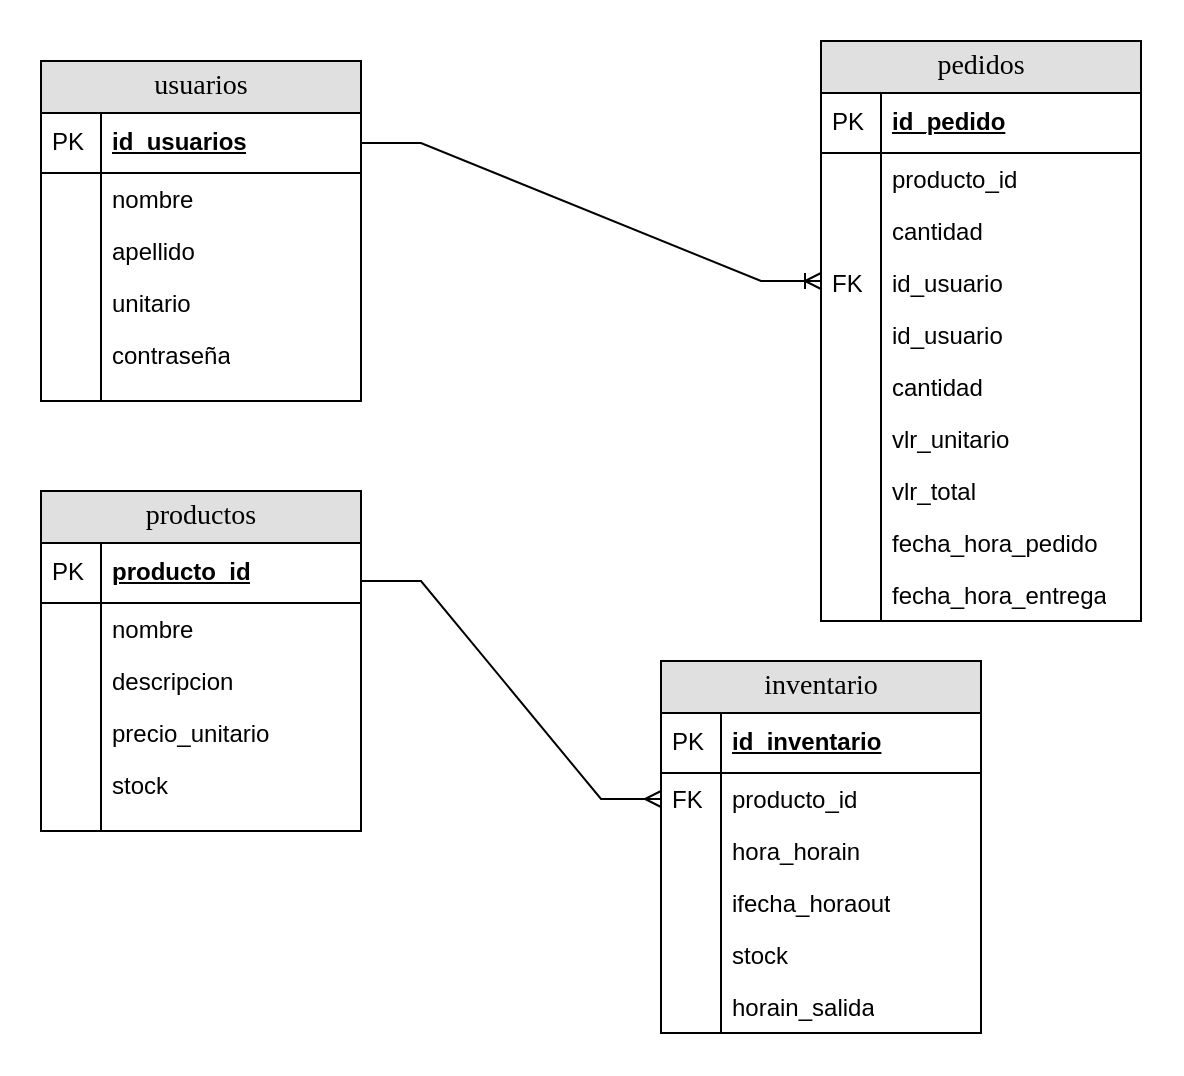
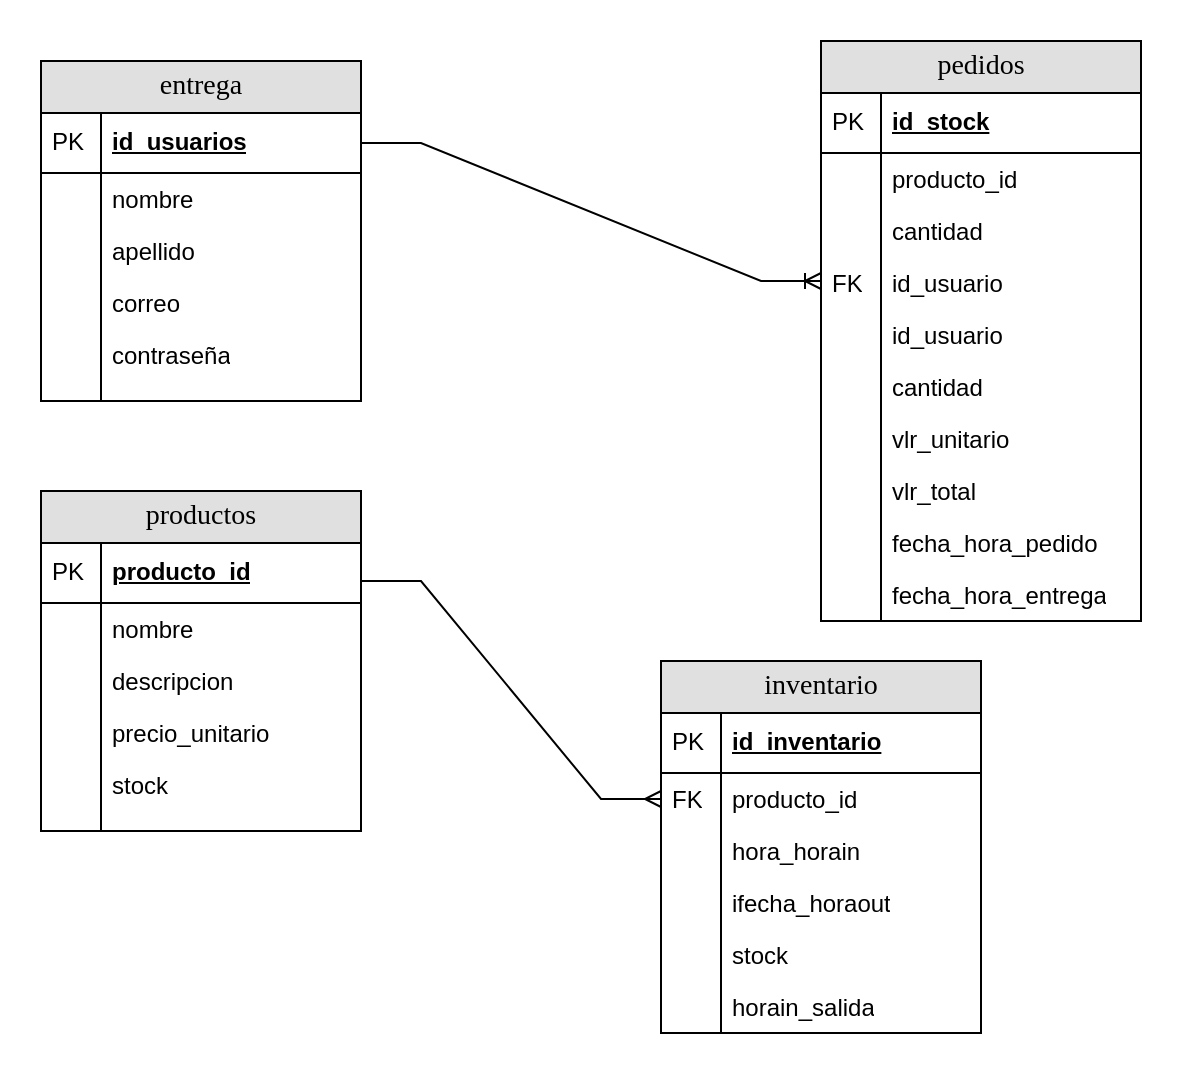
(202, 87) -> (202, 87)
(947, 123) -> (944, 123)
(161, 305) -> (153, 305)
